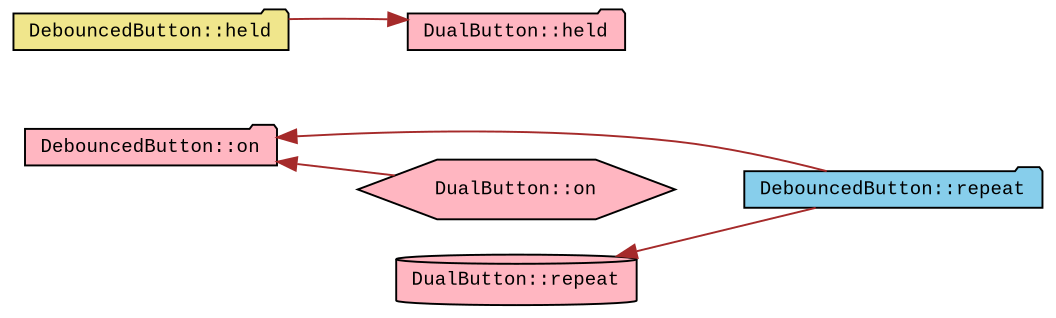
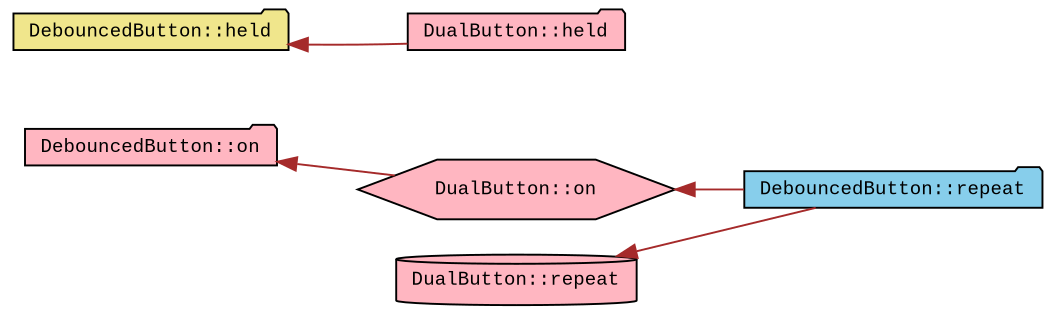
(338, 19) -> (358, 45)
(564, 133) -> (719, 189)
